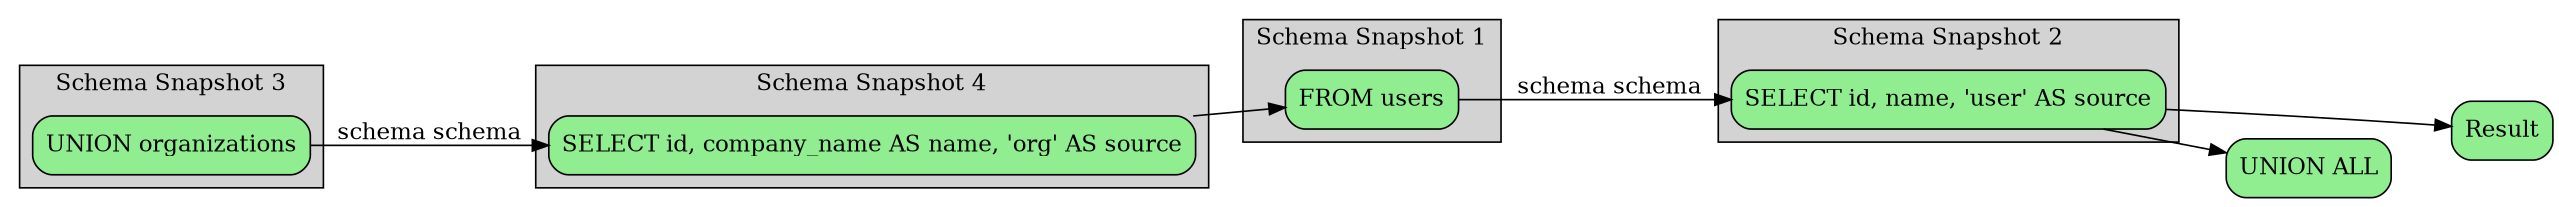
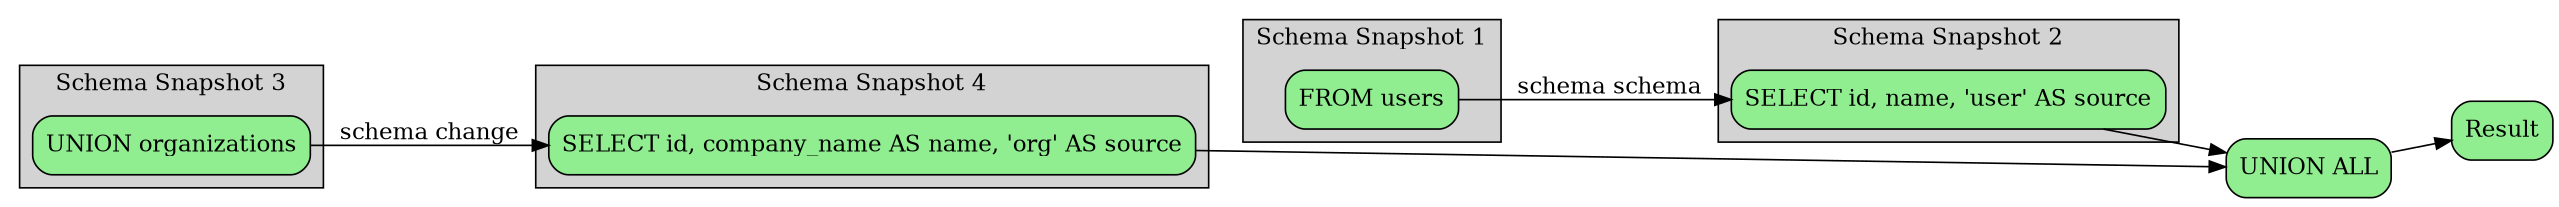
(1231, 112) -> (1702, 159)
(2300, 117) -> (2413, 148)
(430, 133) -> (430, 133)
